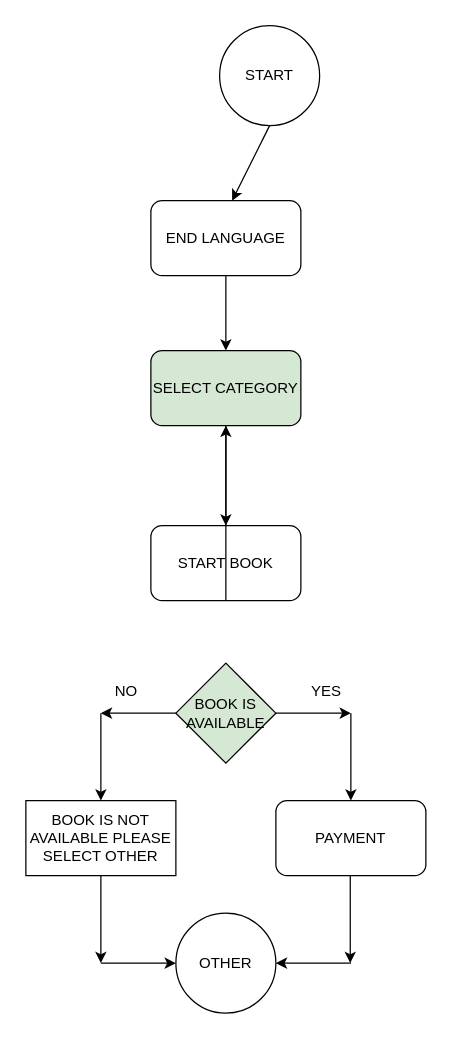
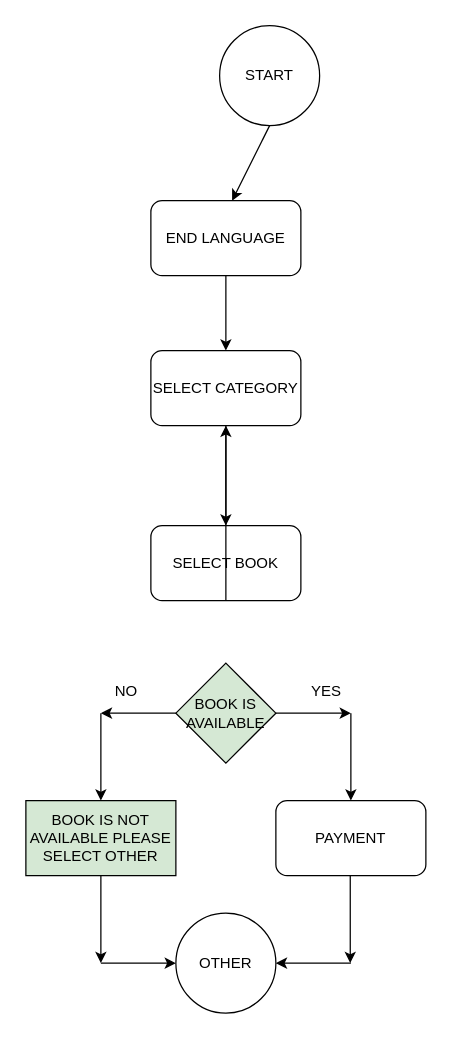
(226, 388) -> (226, 388)
(226, 563) -> (226, 563)
(101, 838) -> (101, 838)
